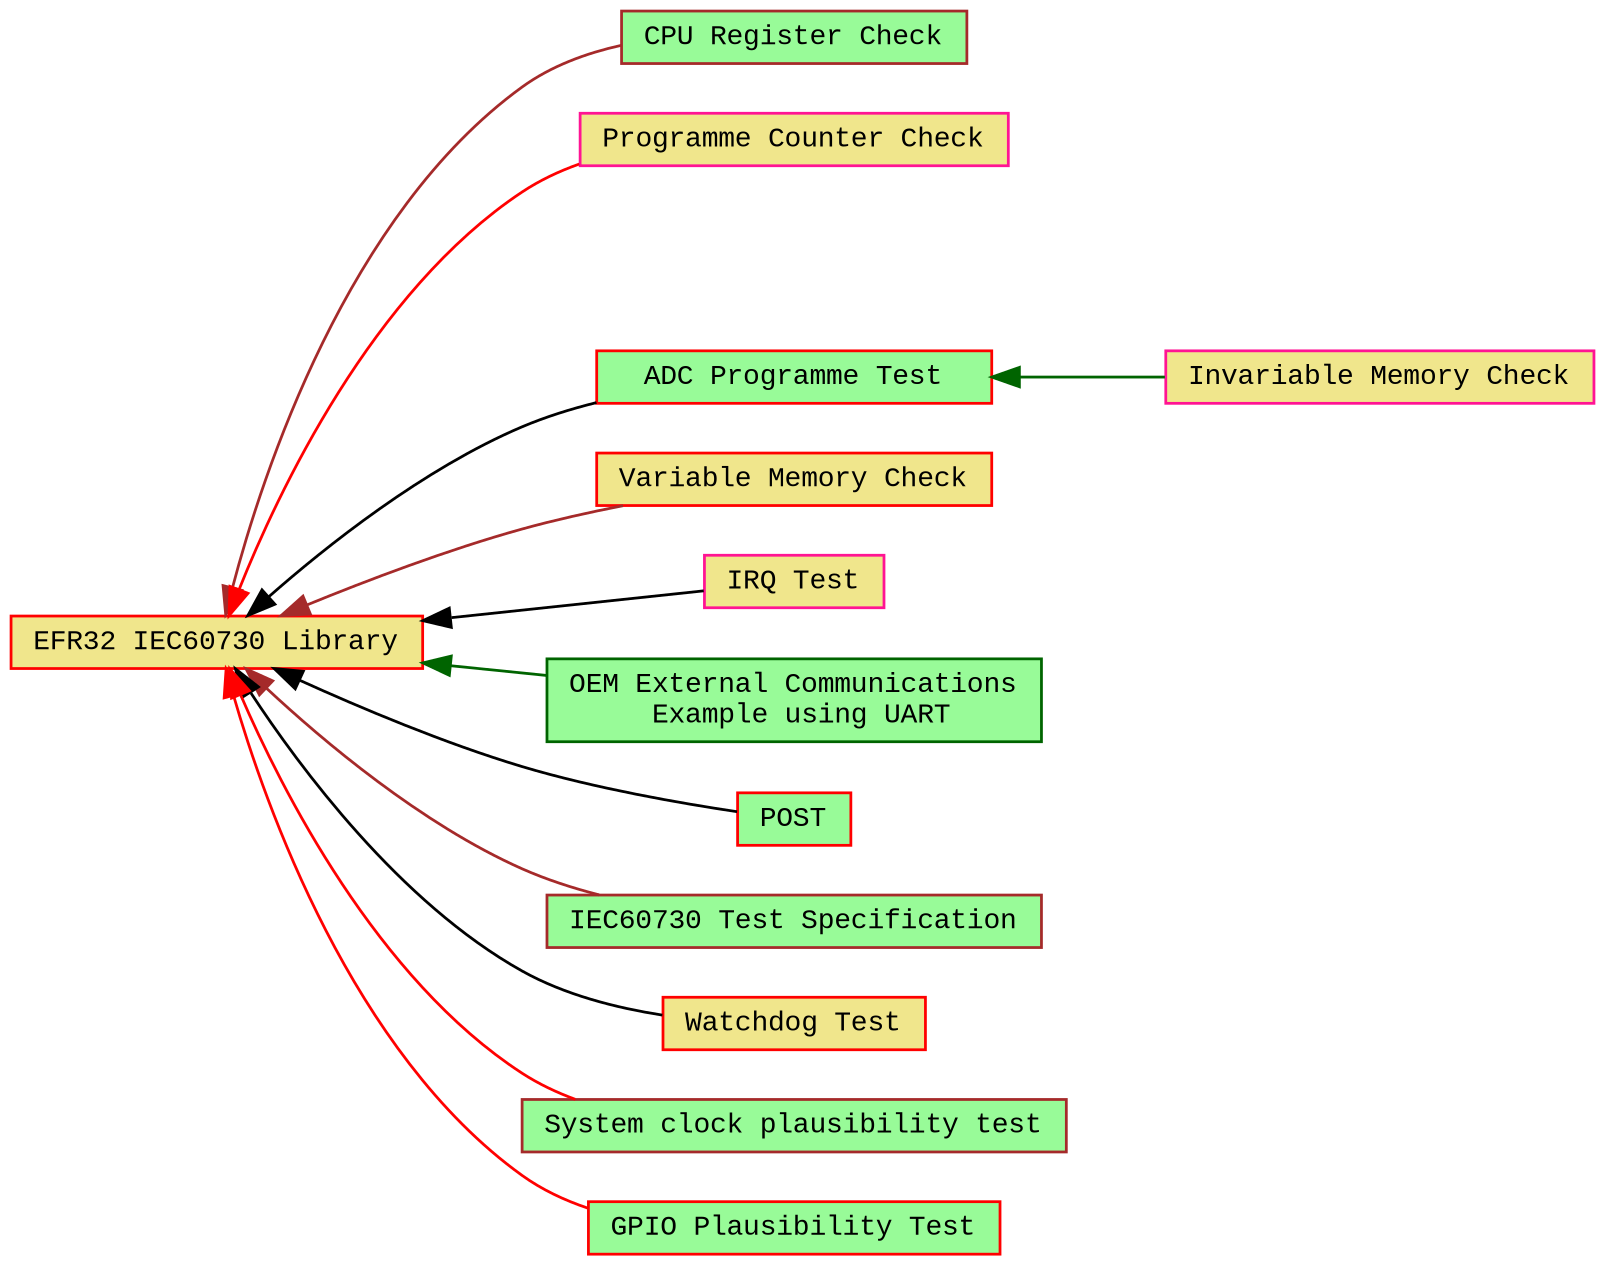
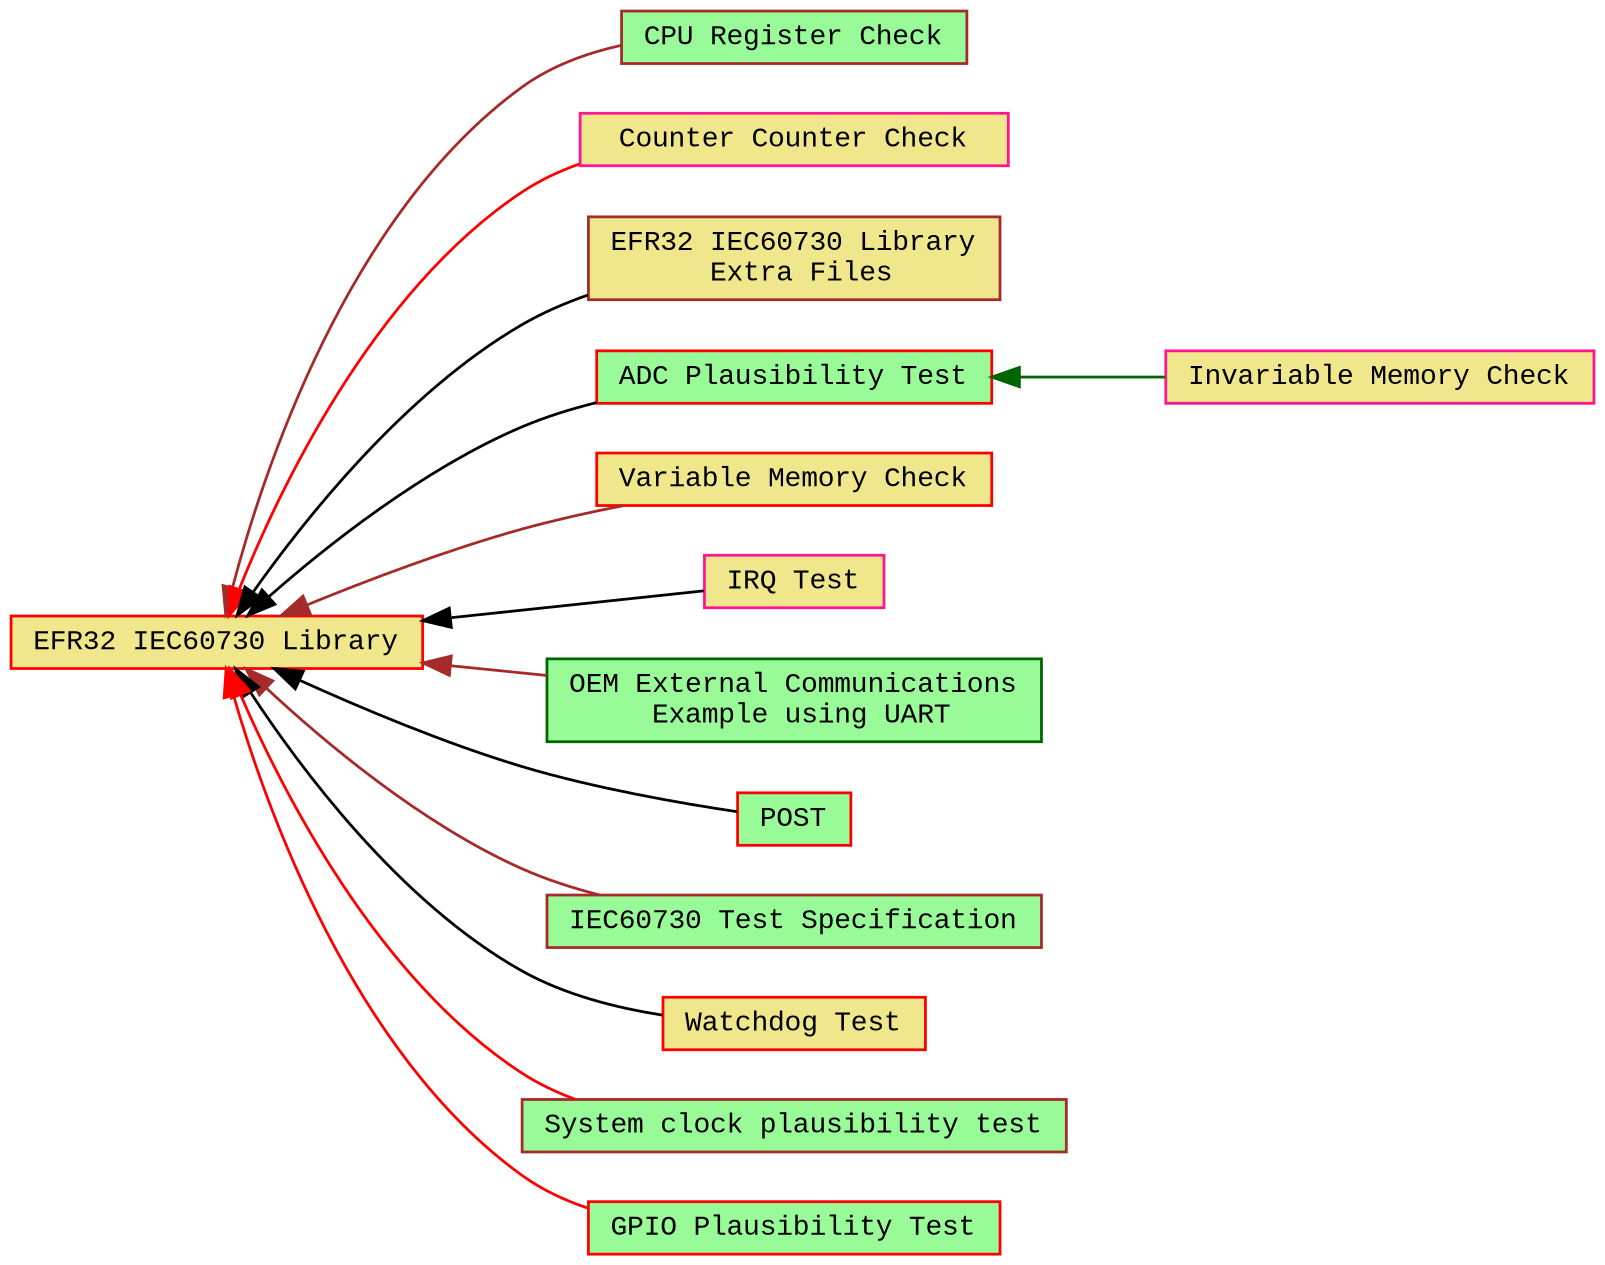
(794, 140) -> (794, 140)
none -> (794, 258)
(794, 377) -> (794, 377)
(499, 671) -> (499, 671)
